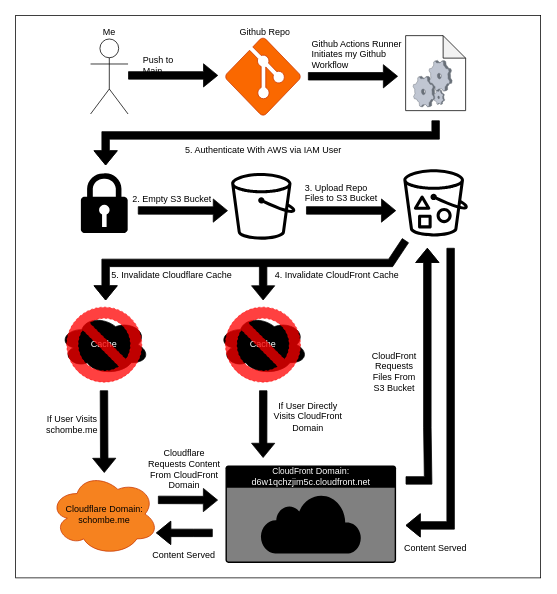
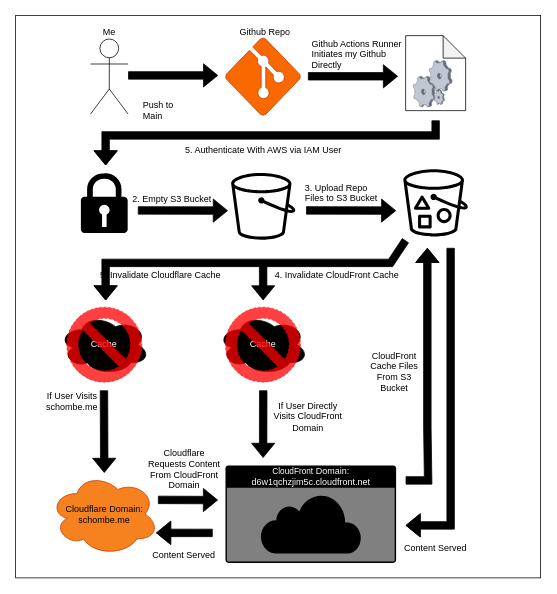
(360, 54) -> (360, 54)
(168, 64) -> (168, 109)
(173, 275) -> (162, 275)
(394, 372) -> (394, 372)
(72, 424) -> (72, 402)
